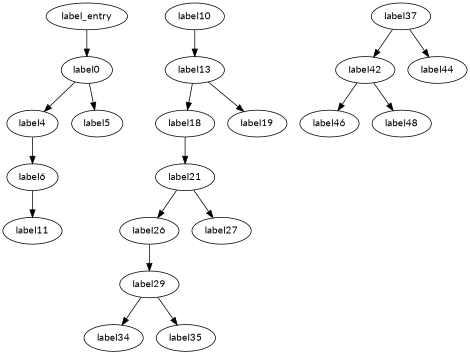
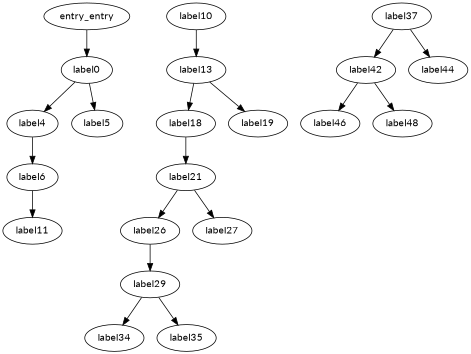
(87, 16) -> (87, 16)
